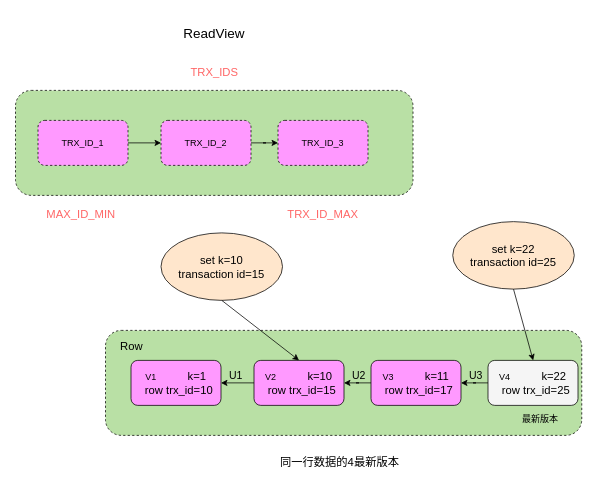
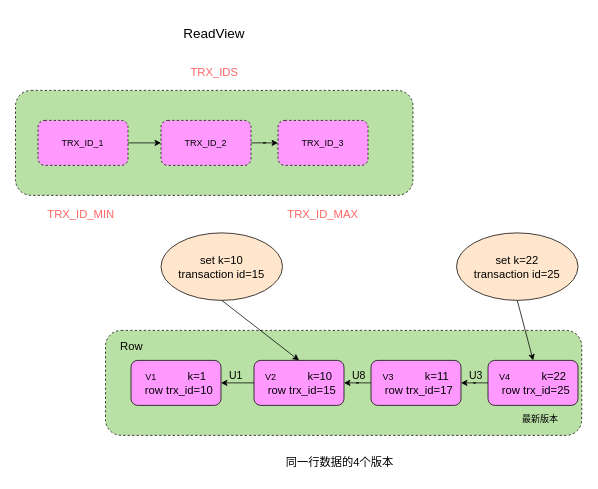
(81, 214) -> (81, 214)
(513, 255) -> (517, 267)
(359, 375) -> (359, 375)
(533, 383) -> (533, 383)
(340, 462) -> (340, 462)
